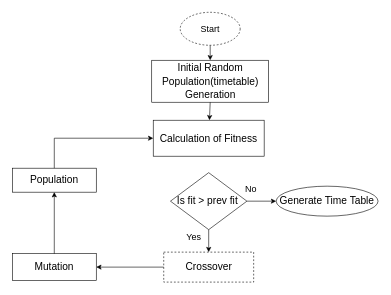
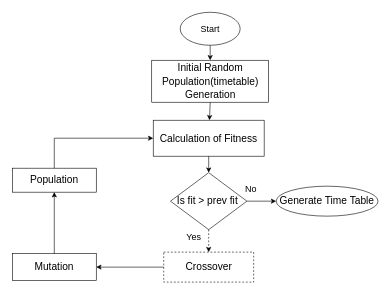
(210, 29) -> (210, 29)
none -> (209, 167)
(209, 239) -> (209, 239)
